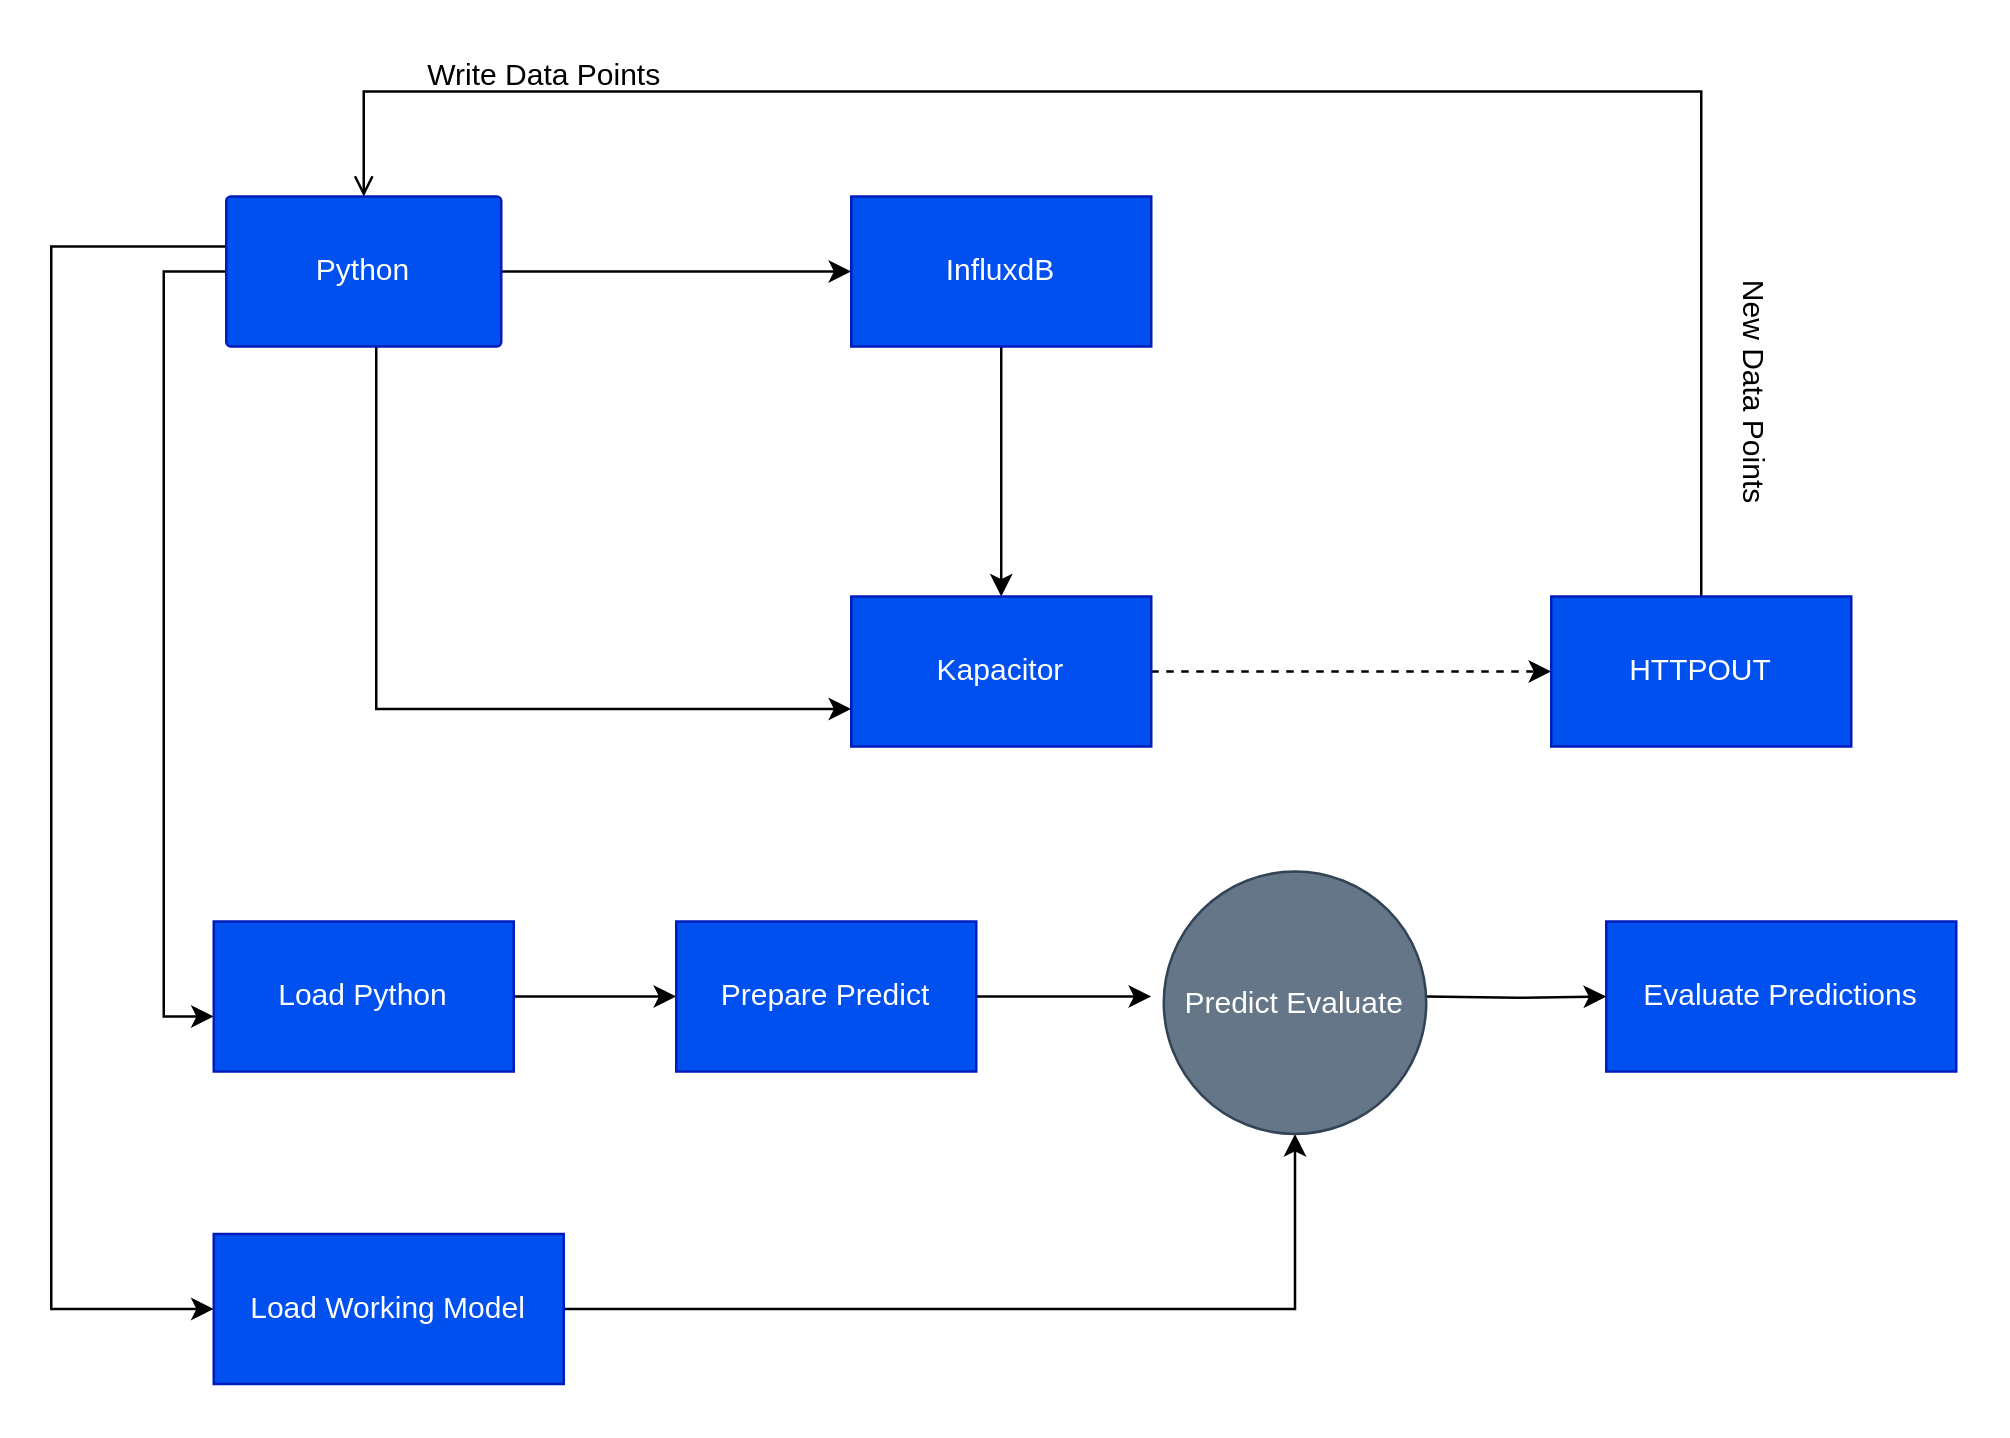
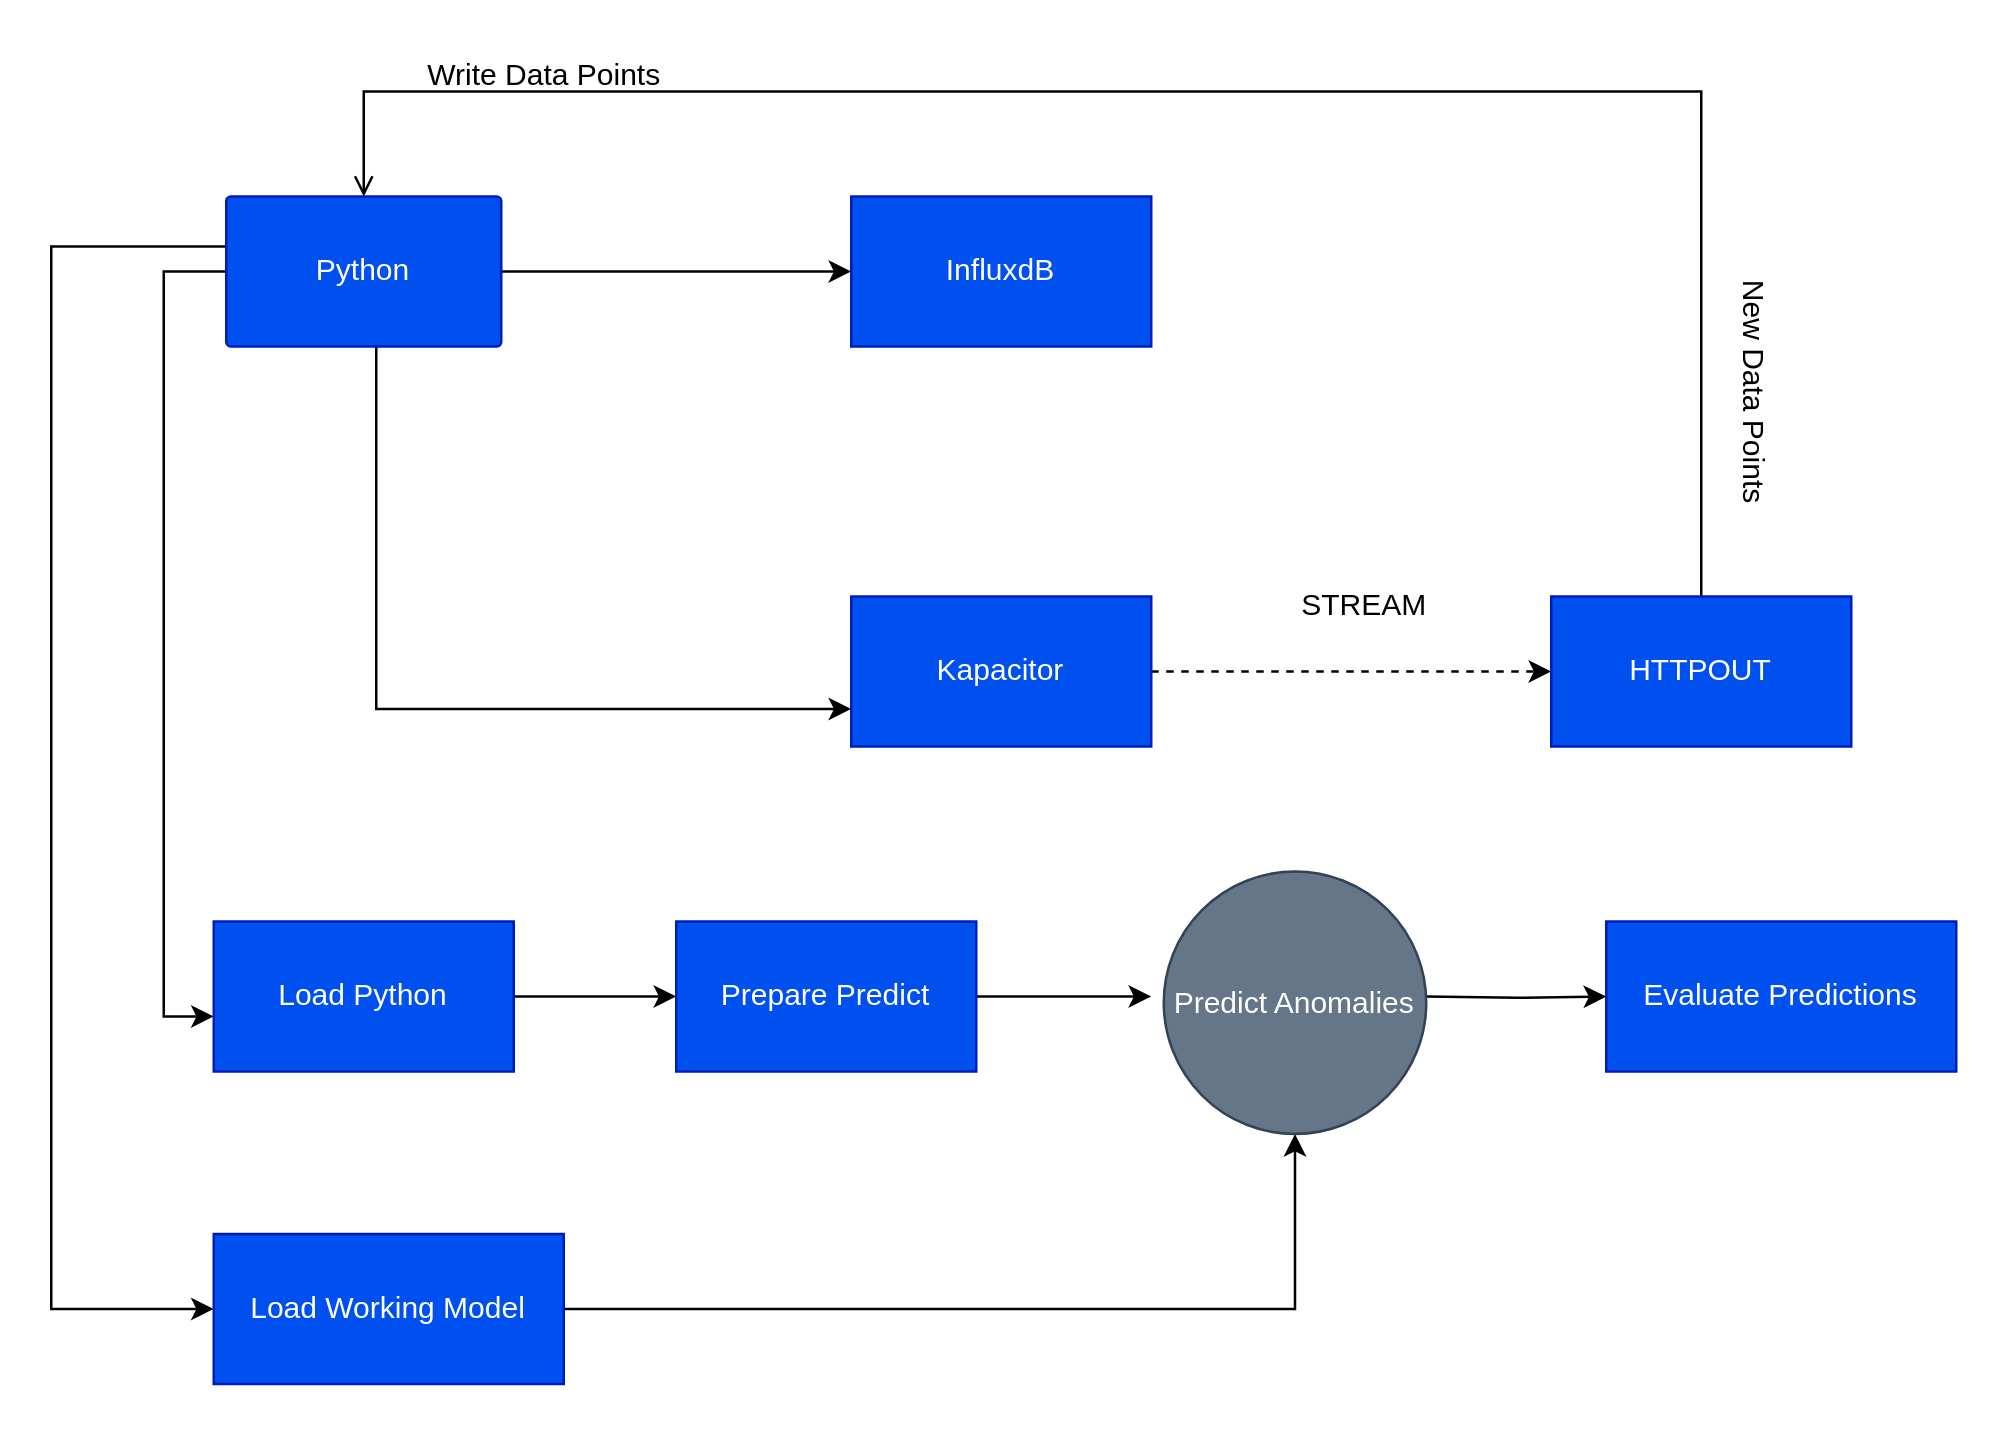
(1001, 463) -> none
none -> (1364, 606)
(1295, 1004) -> (1295, 1004)
